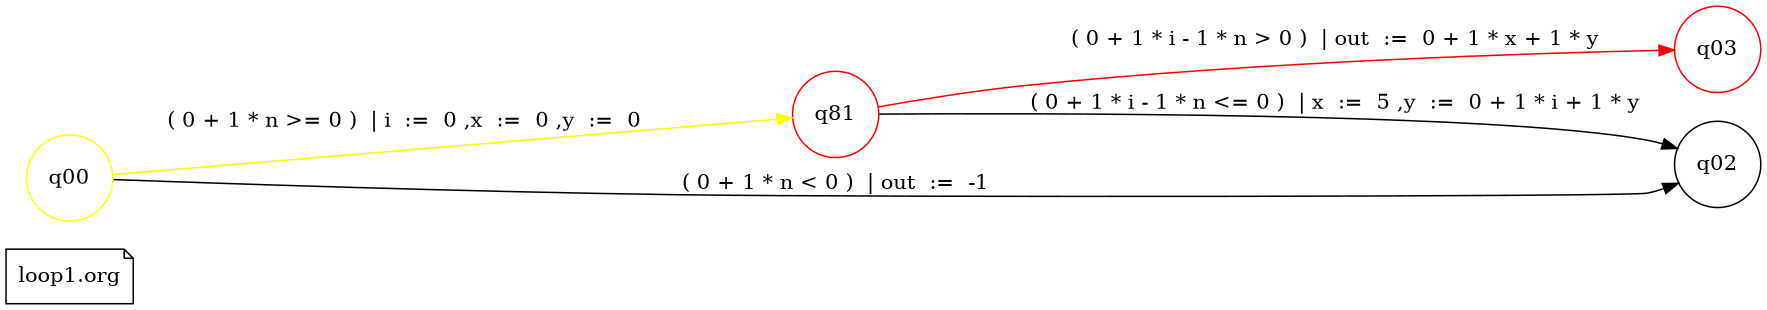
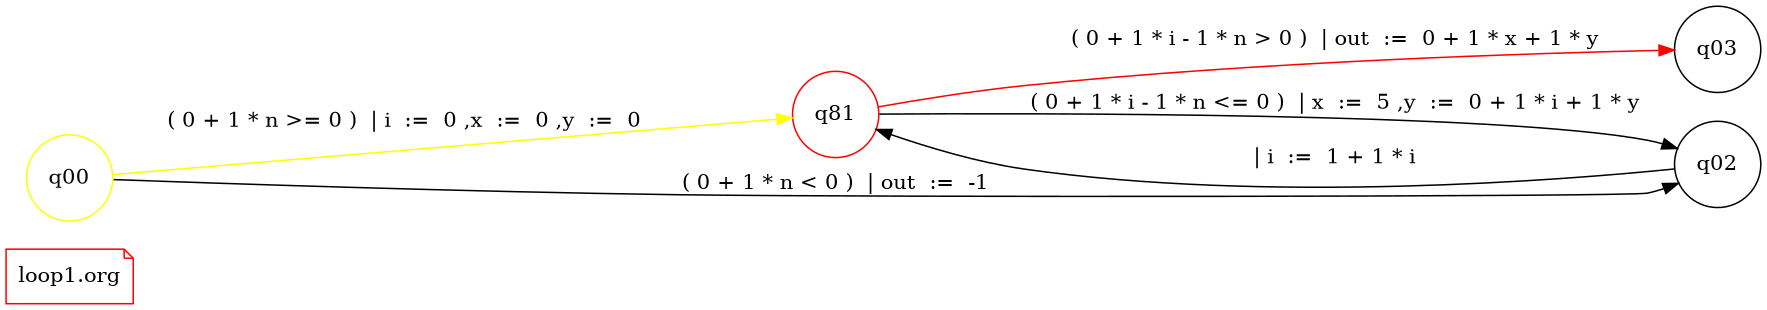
(1718, 49) -> (1718, 49)
none -> (1280, 187)
(70, 276) -> (70, 276)
